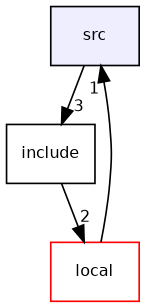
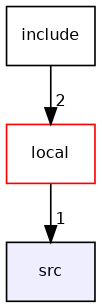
(76, 87) -> none
